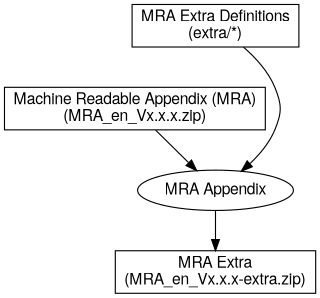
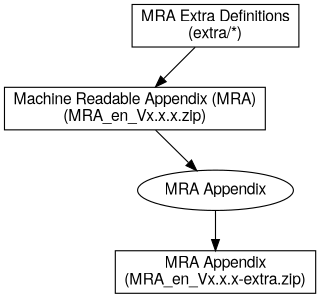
(280, 104) -> (179, 63)
(215, 272) -> (215, 272)
